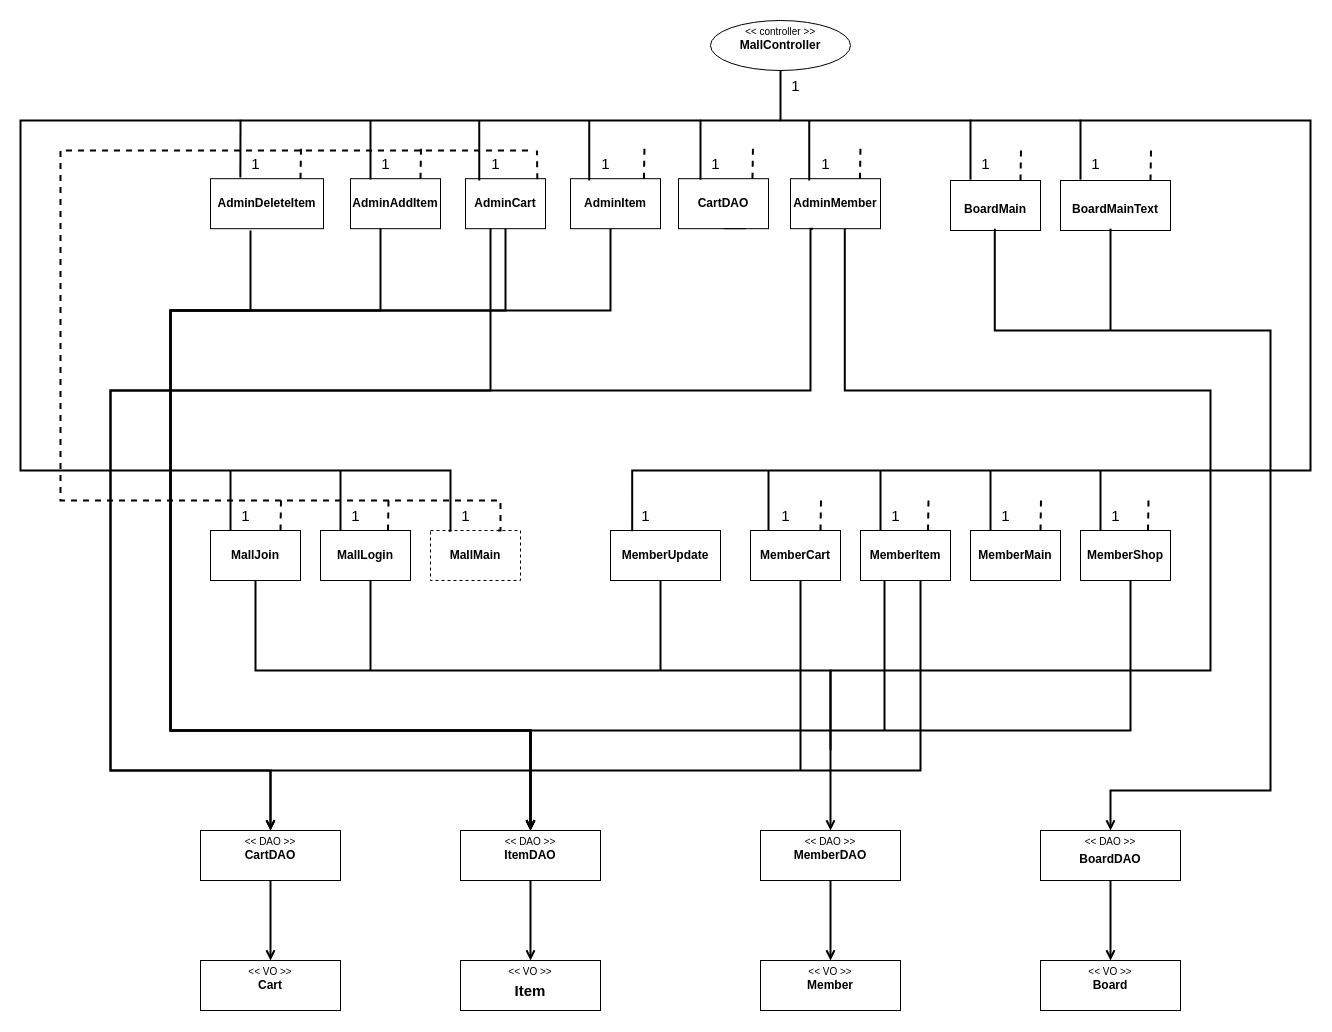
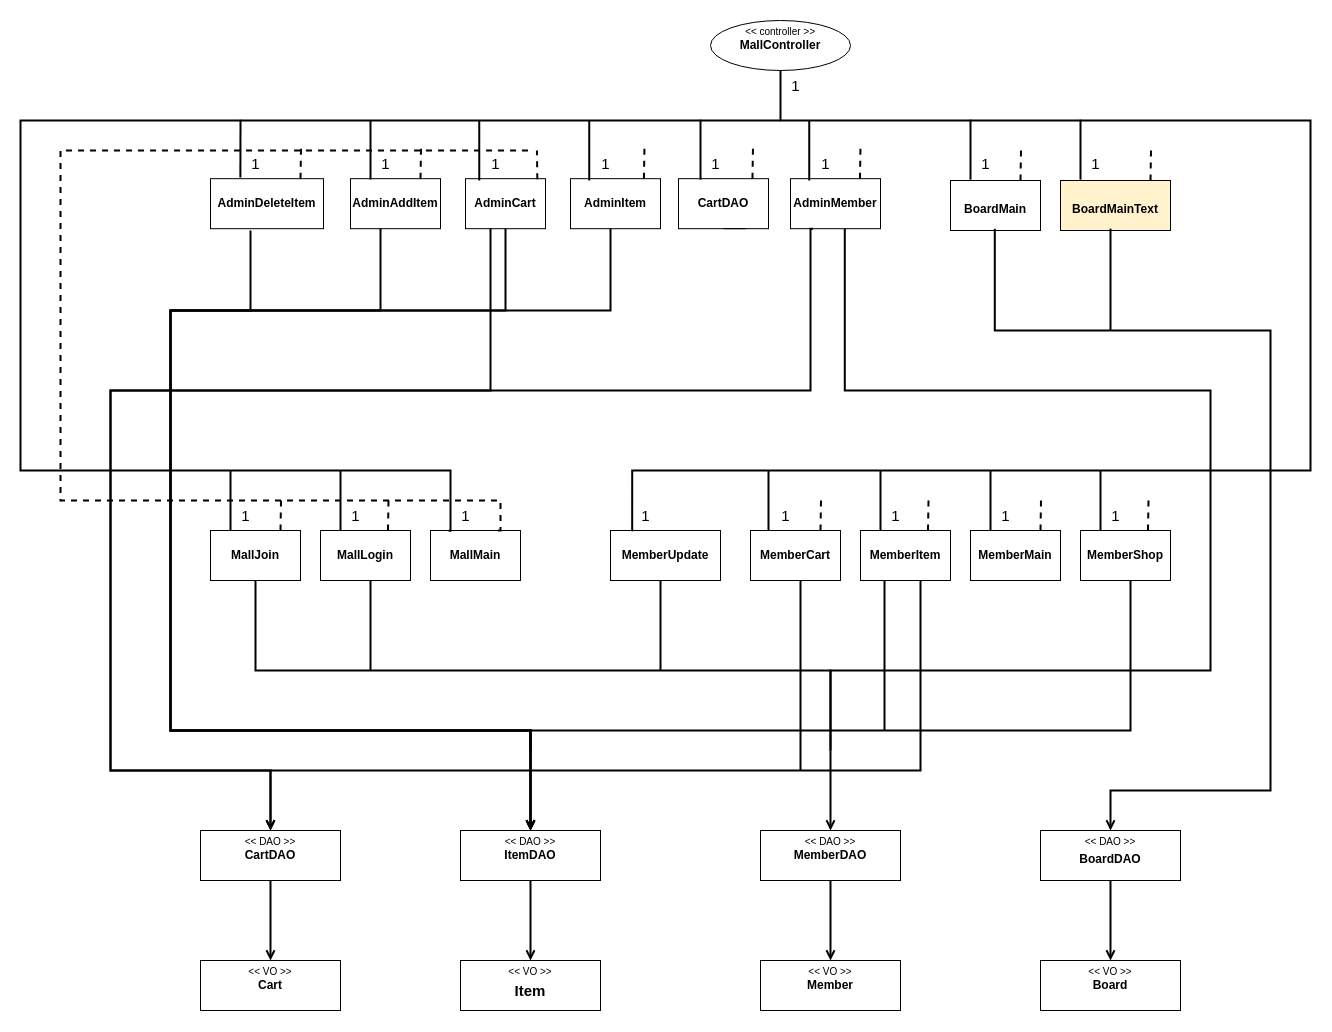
(1116, 206) -> (1116, 206)
(476, 556) -> (476, 556)
